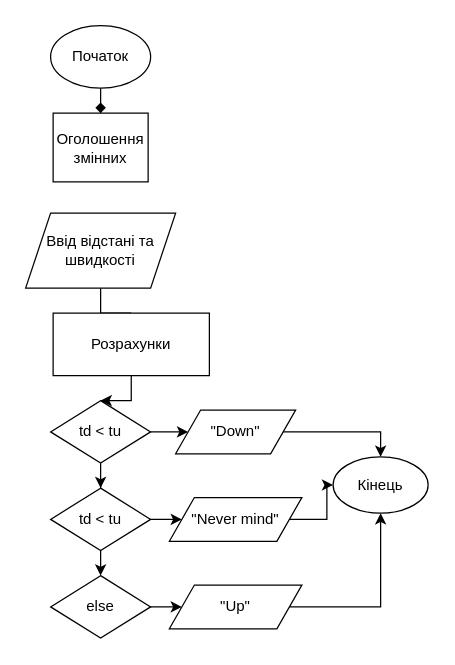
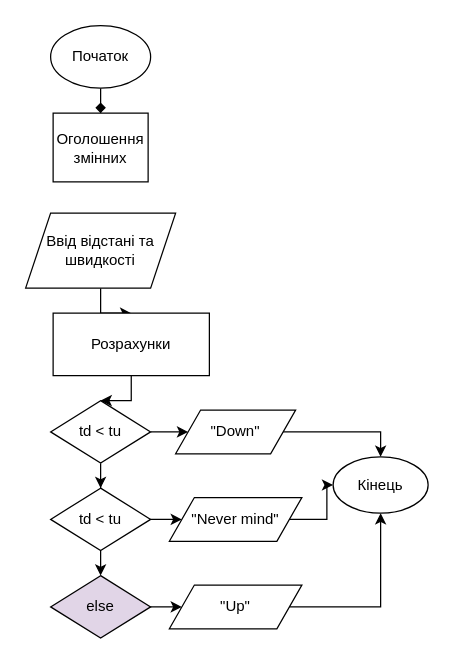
(124, 313) -> (121, 313)
(101, 607) -> (101, 607)
